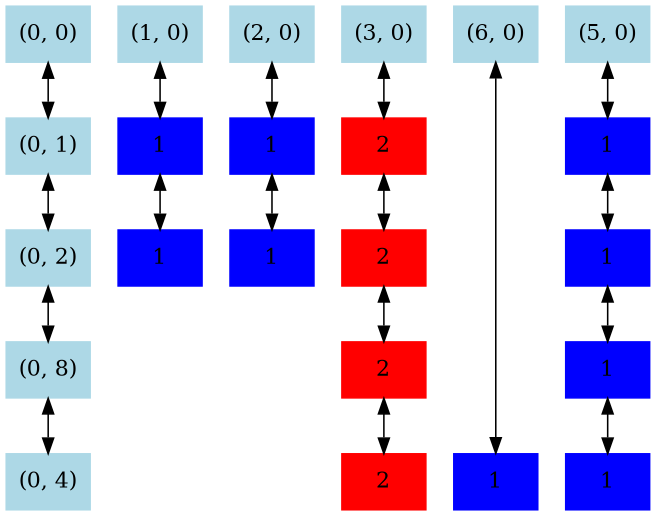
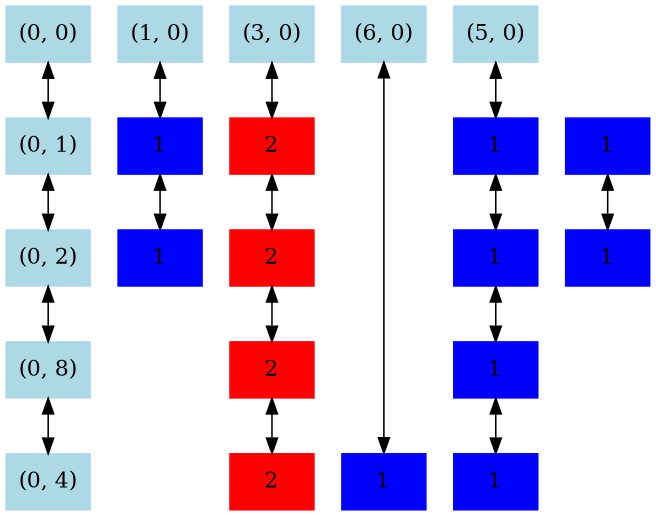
(272, 34) -> none
